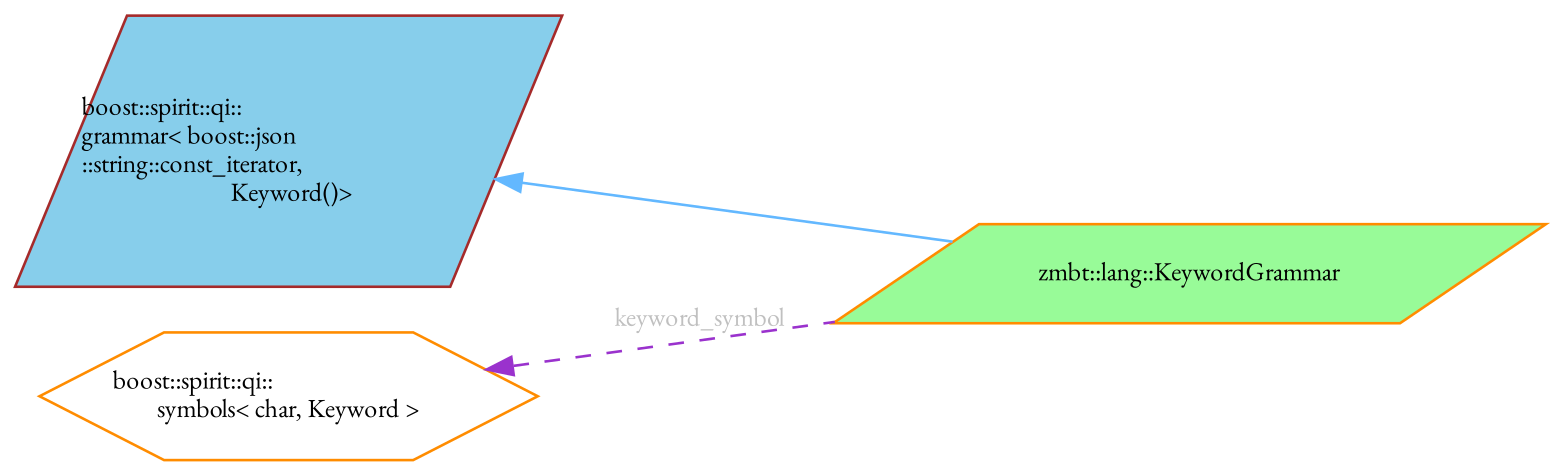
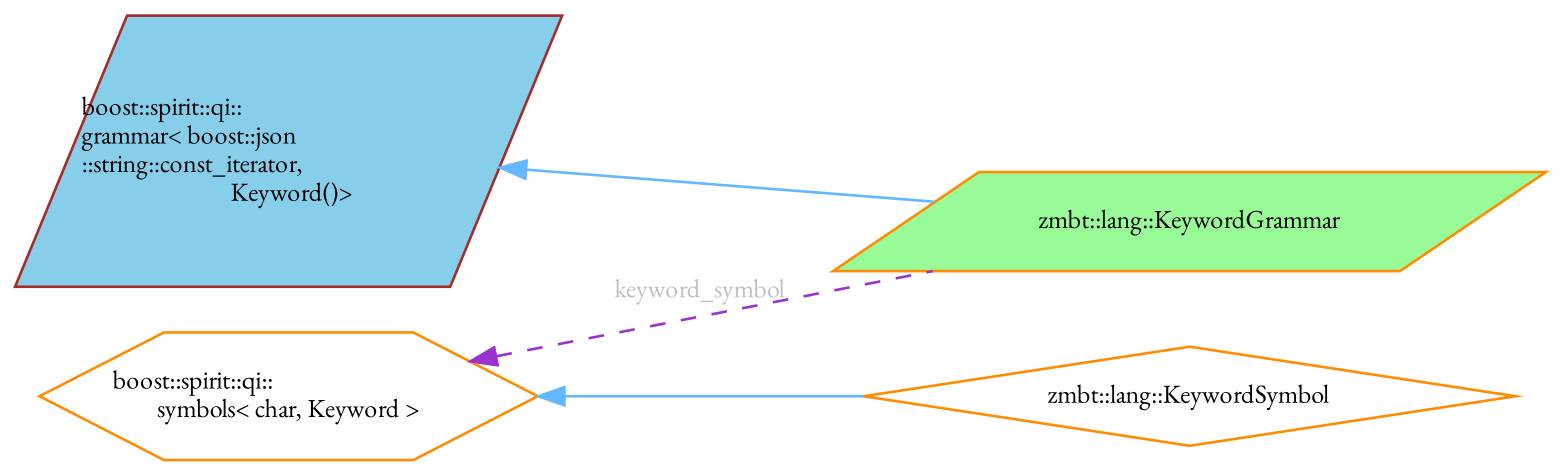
none -> (1189, 396)
